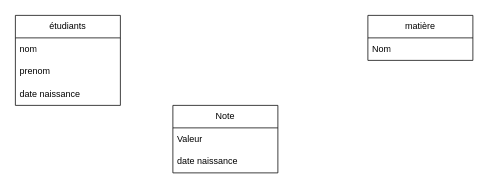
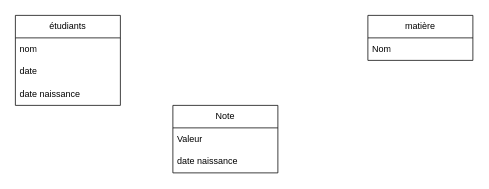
(35, 72) -> (30, 72)
